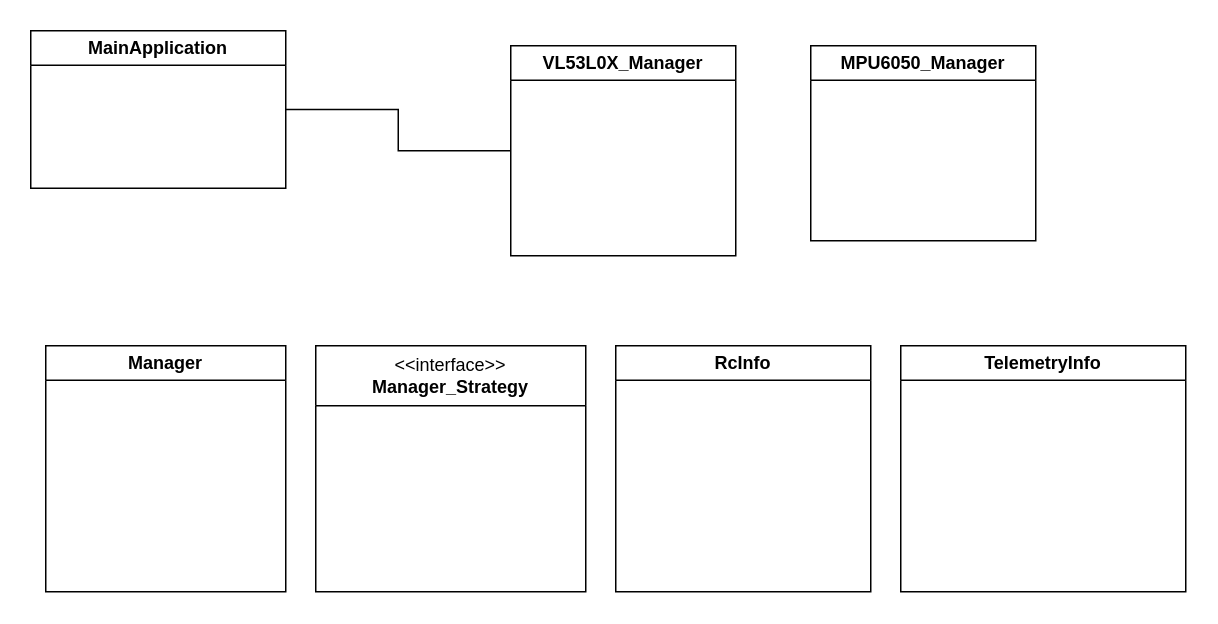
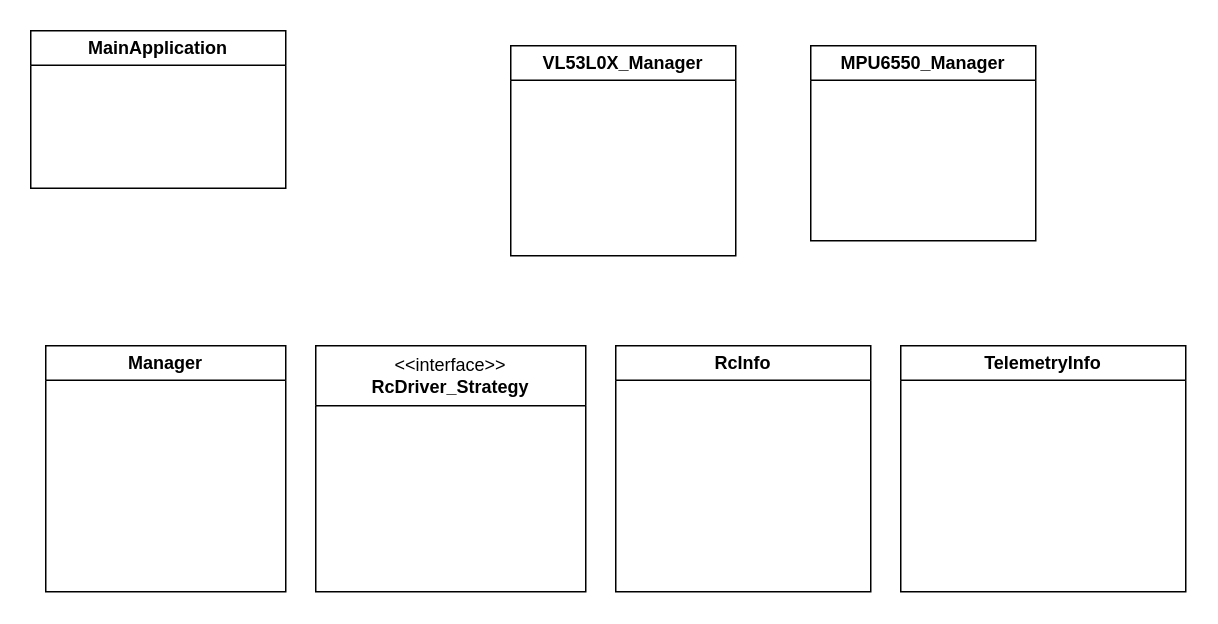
(923, 64) -> (923, 64)
(398, 129) -> none
(451, 376) -> (451, 376)
